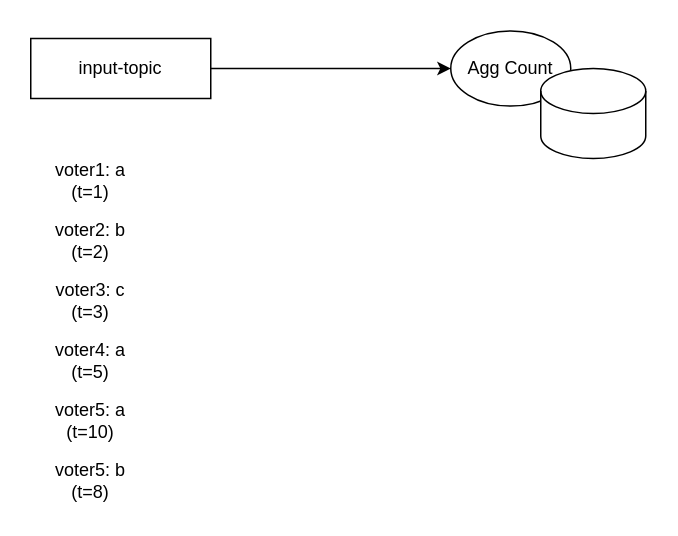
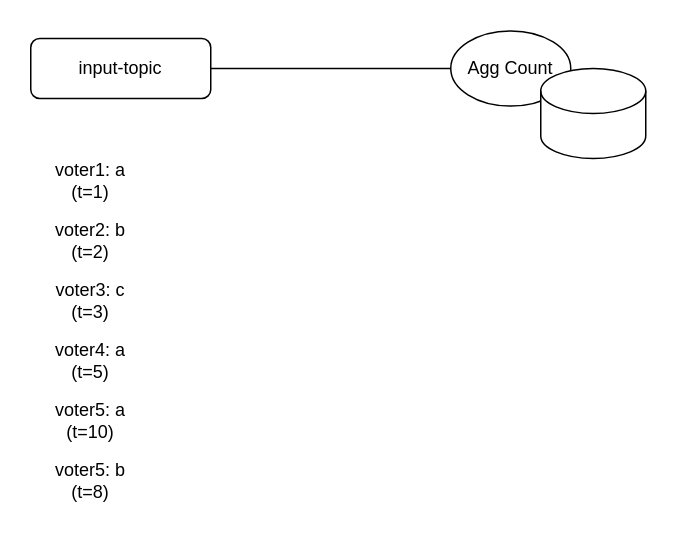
(121, 68) -> (121, 68)
(439, 68) -> (443, 68)
